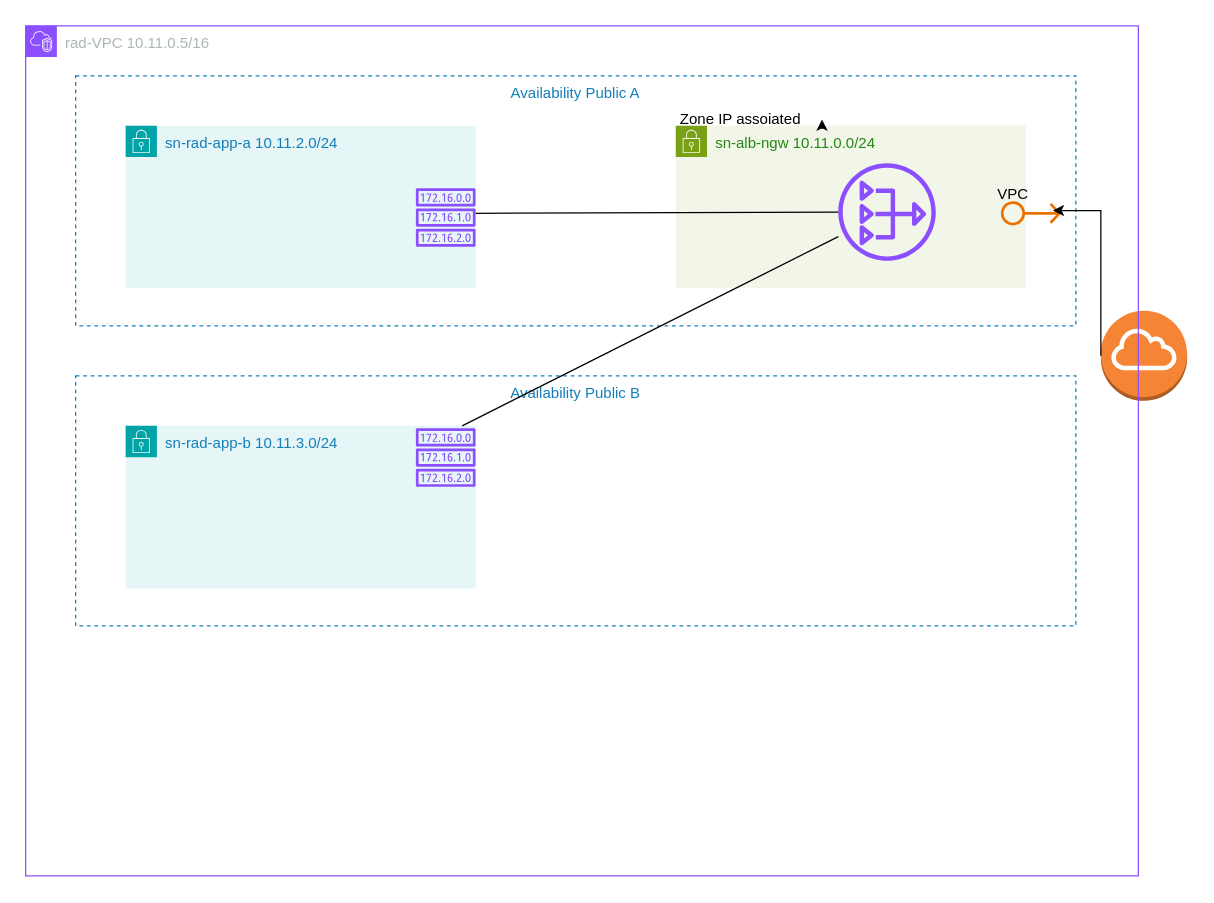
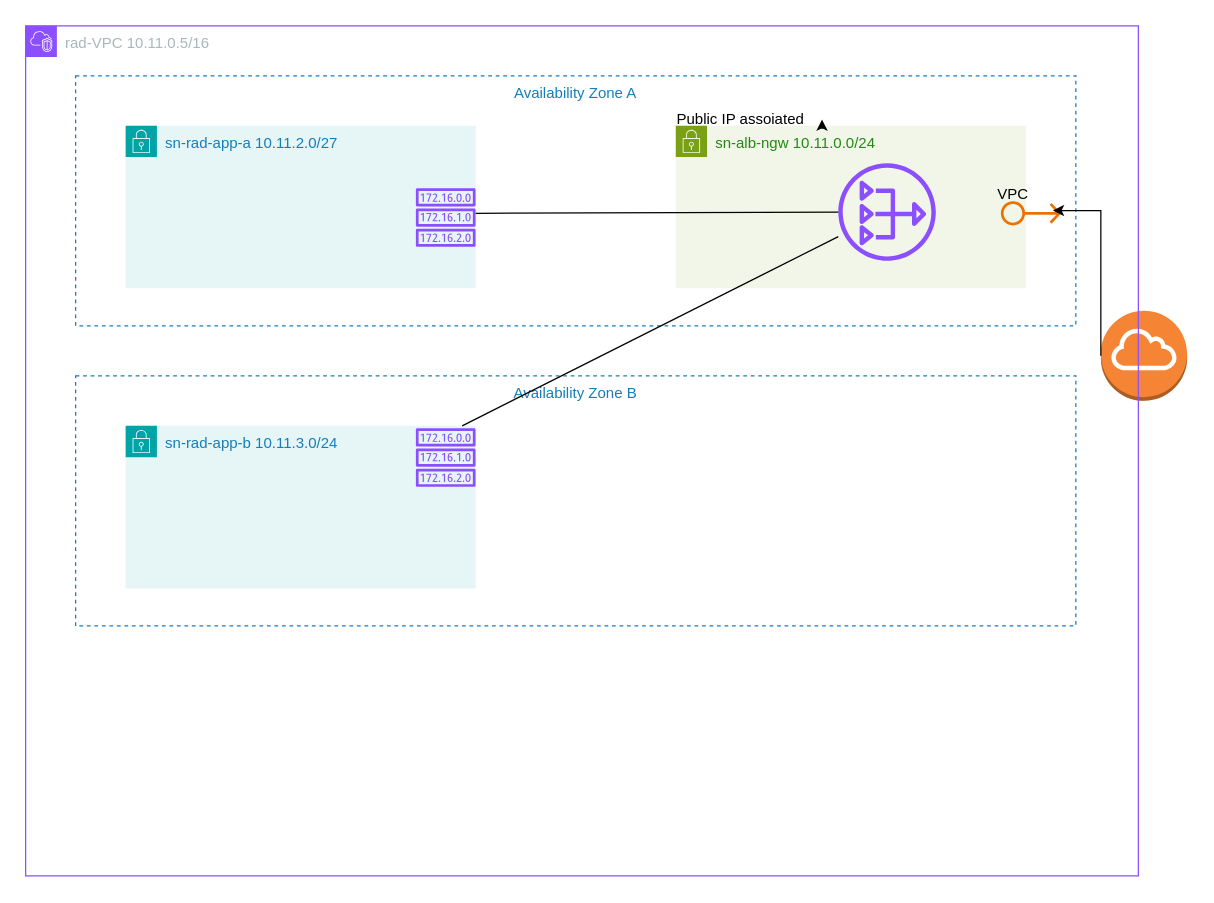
(576, 93) -> (576, 93)
(741, 119) -> (741, 119)
(263, 143) -> (263, 143)
(576, 393) -> (576, 393)
